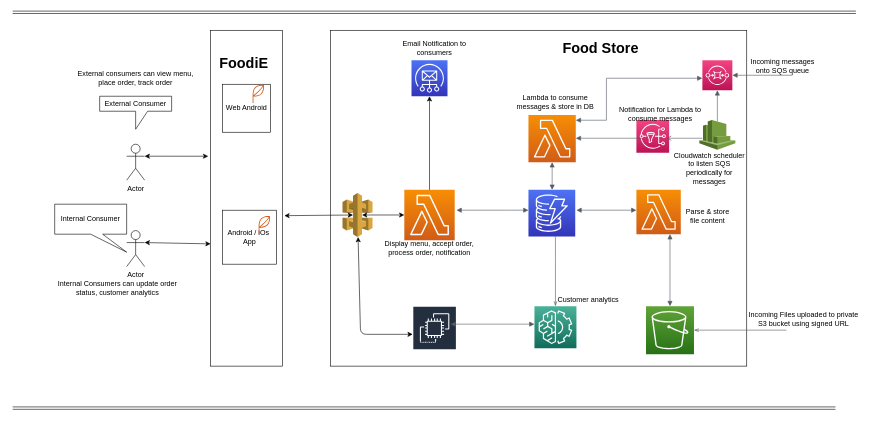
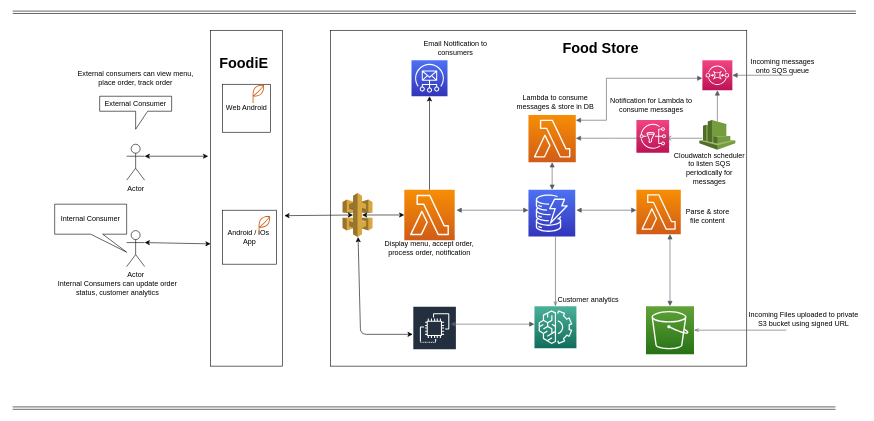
(434, 48) -> (455, 48)
(660, 114) -> (651, 105)
